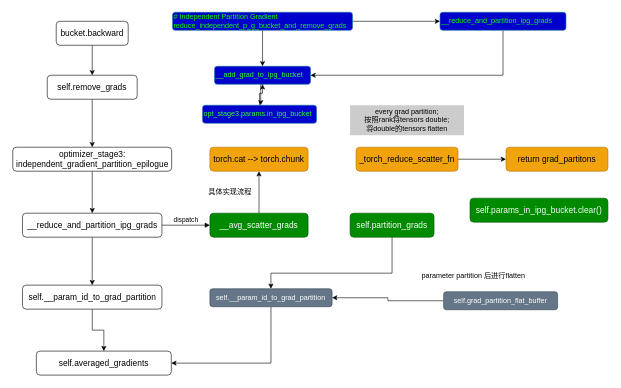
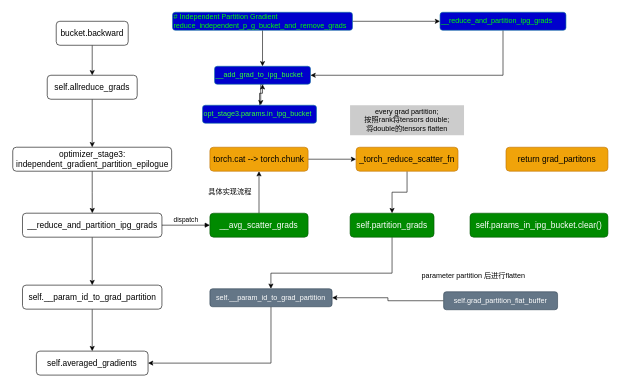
(92, 87) -> (92, 87)
none -> (350, 159)
(500, 159) -> (392, 192)
(539, 210) -> (539, 225)
(104, 363) -> (92, 363)
